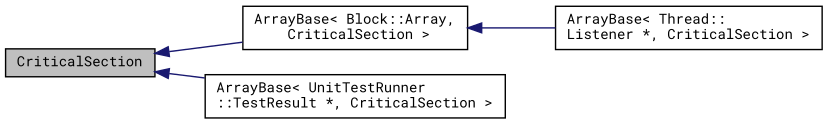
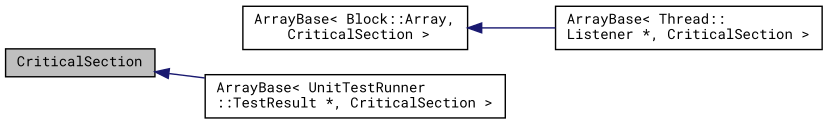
(206, 47) -> none
